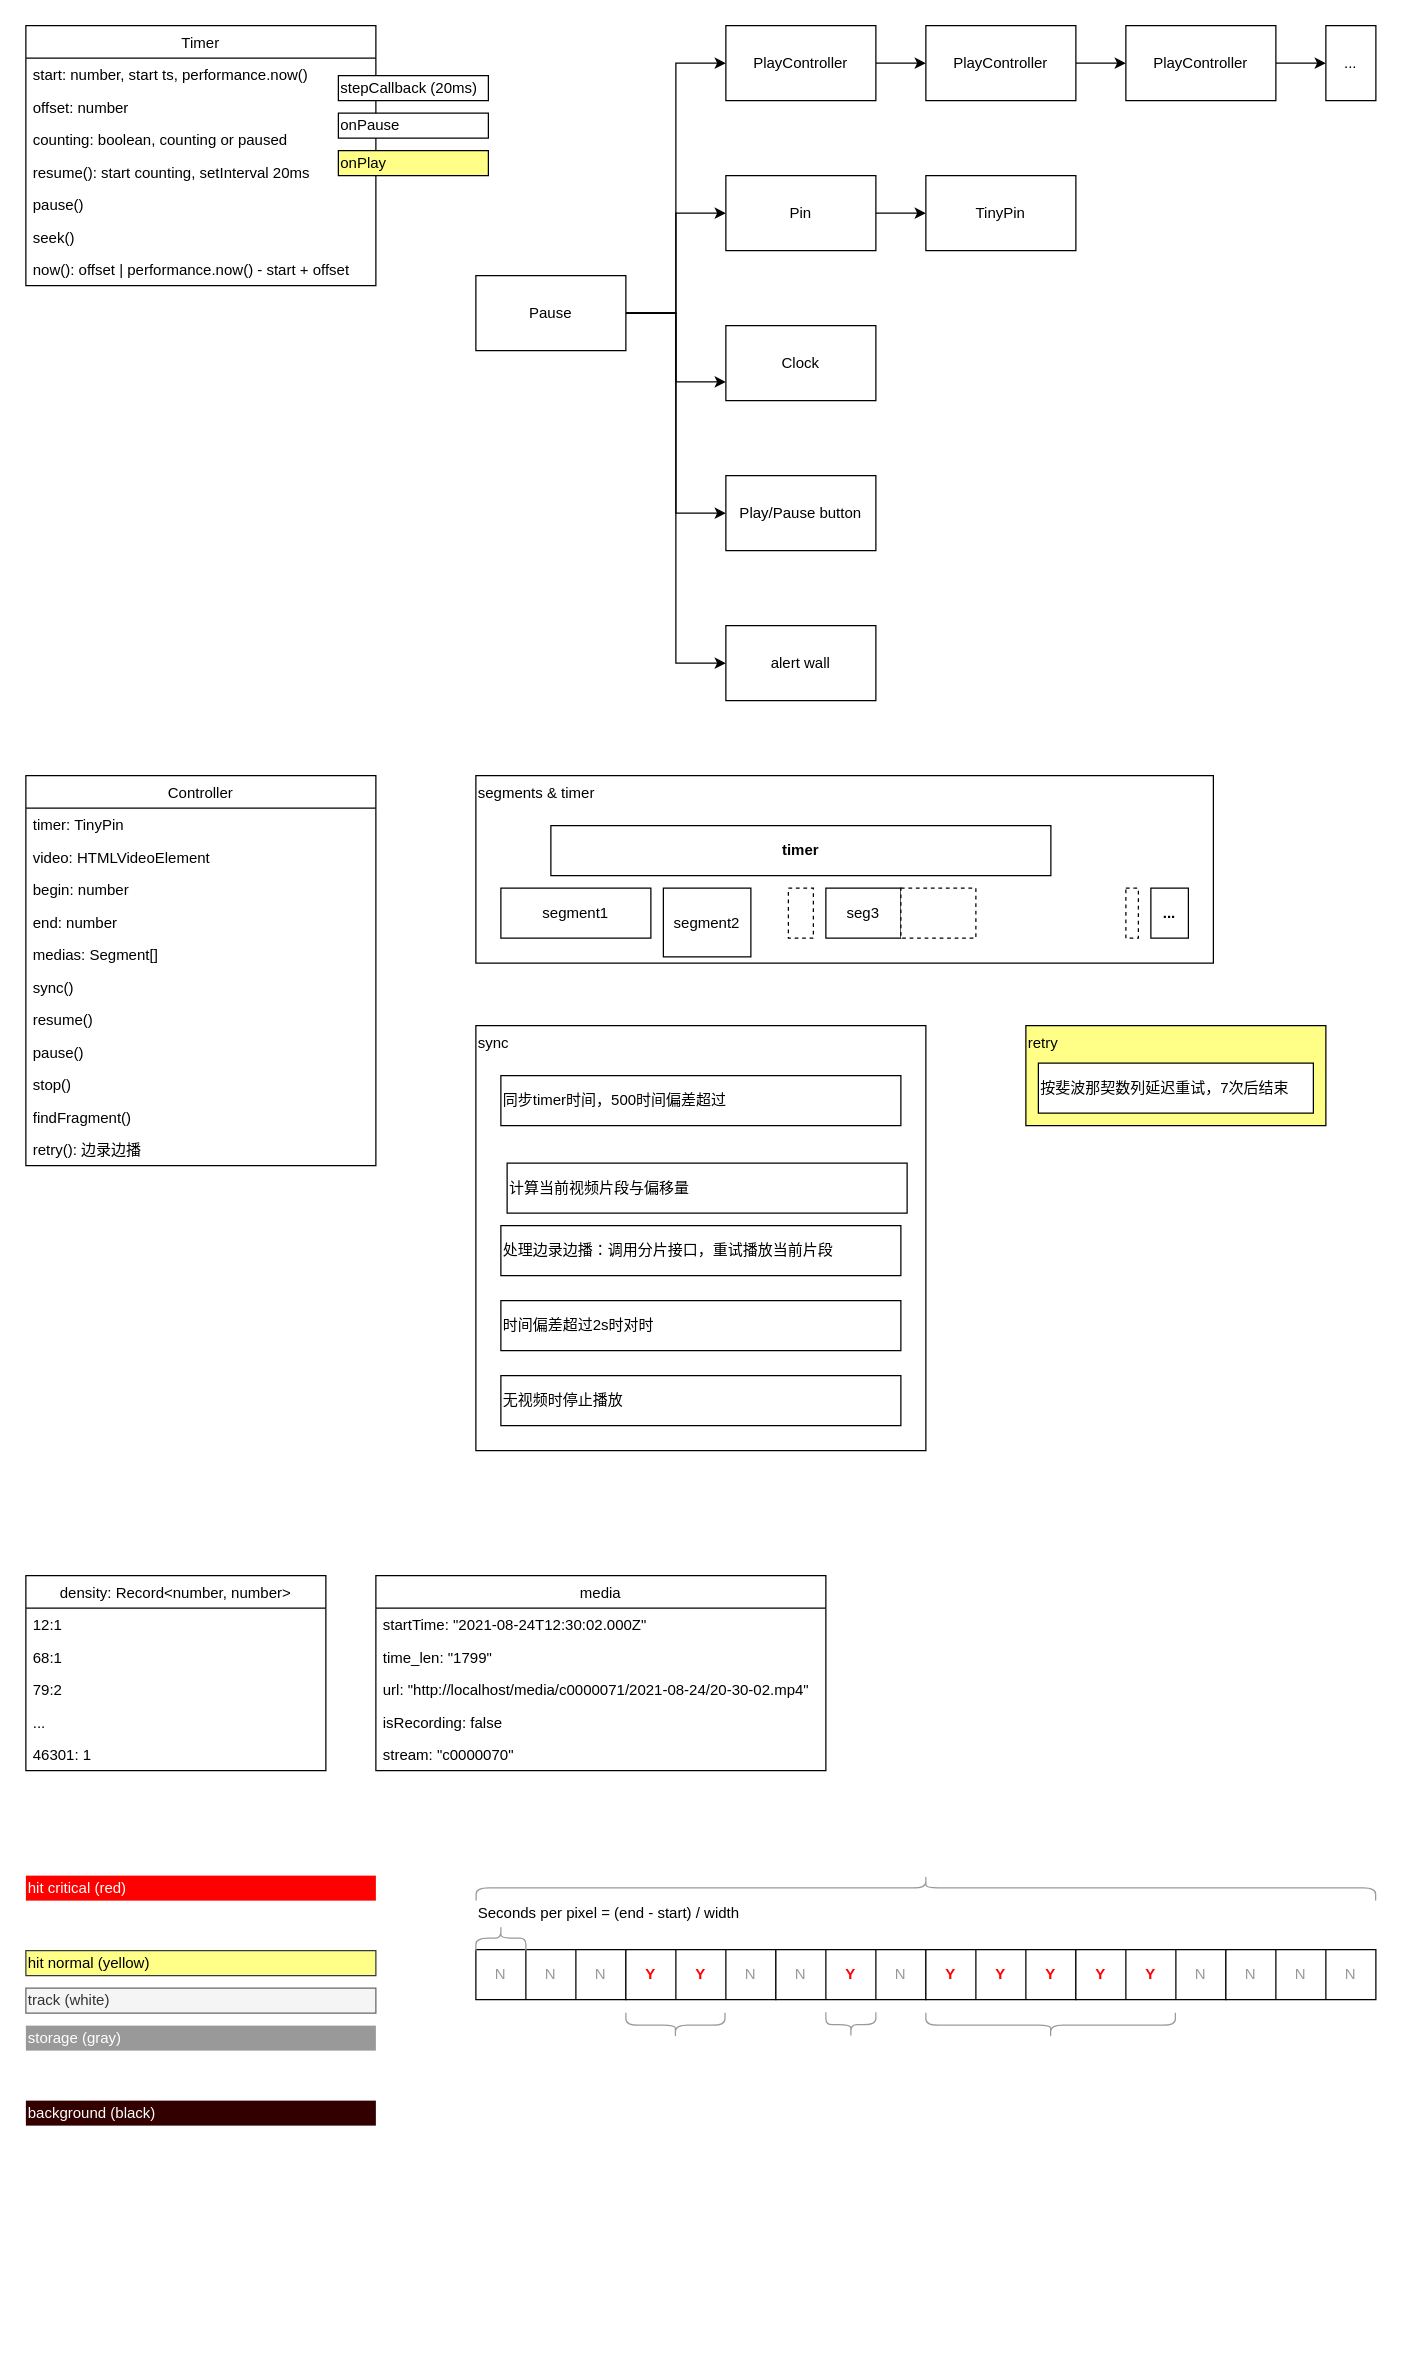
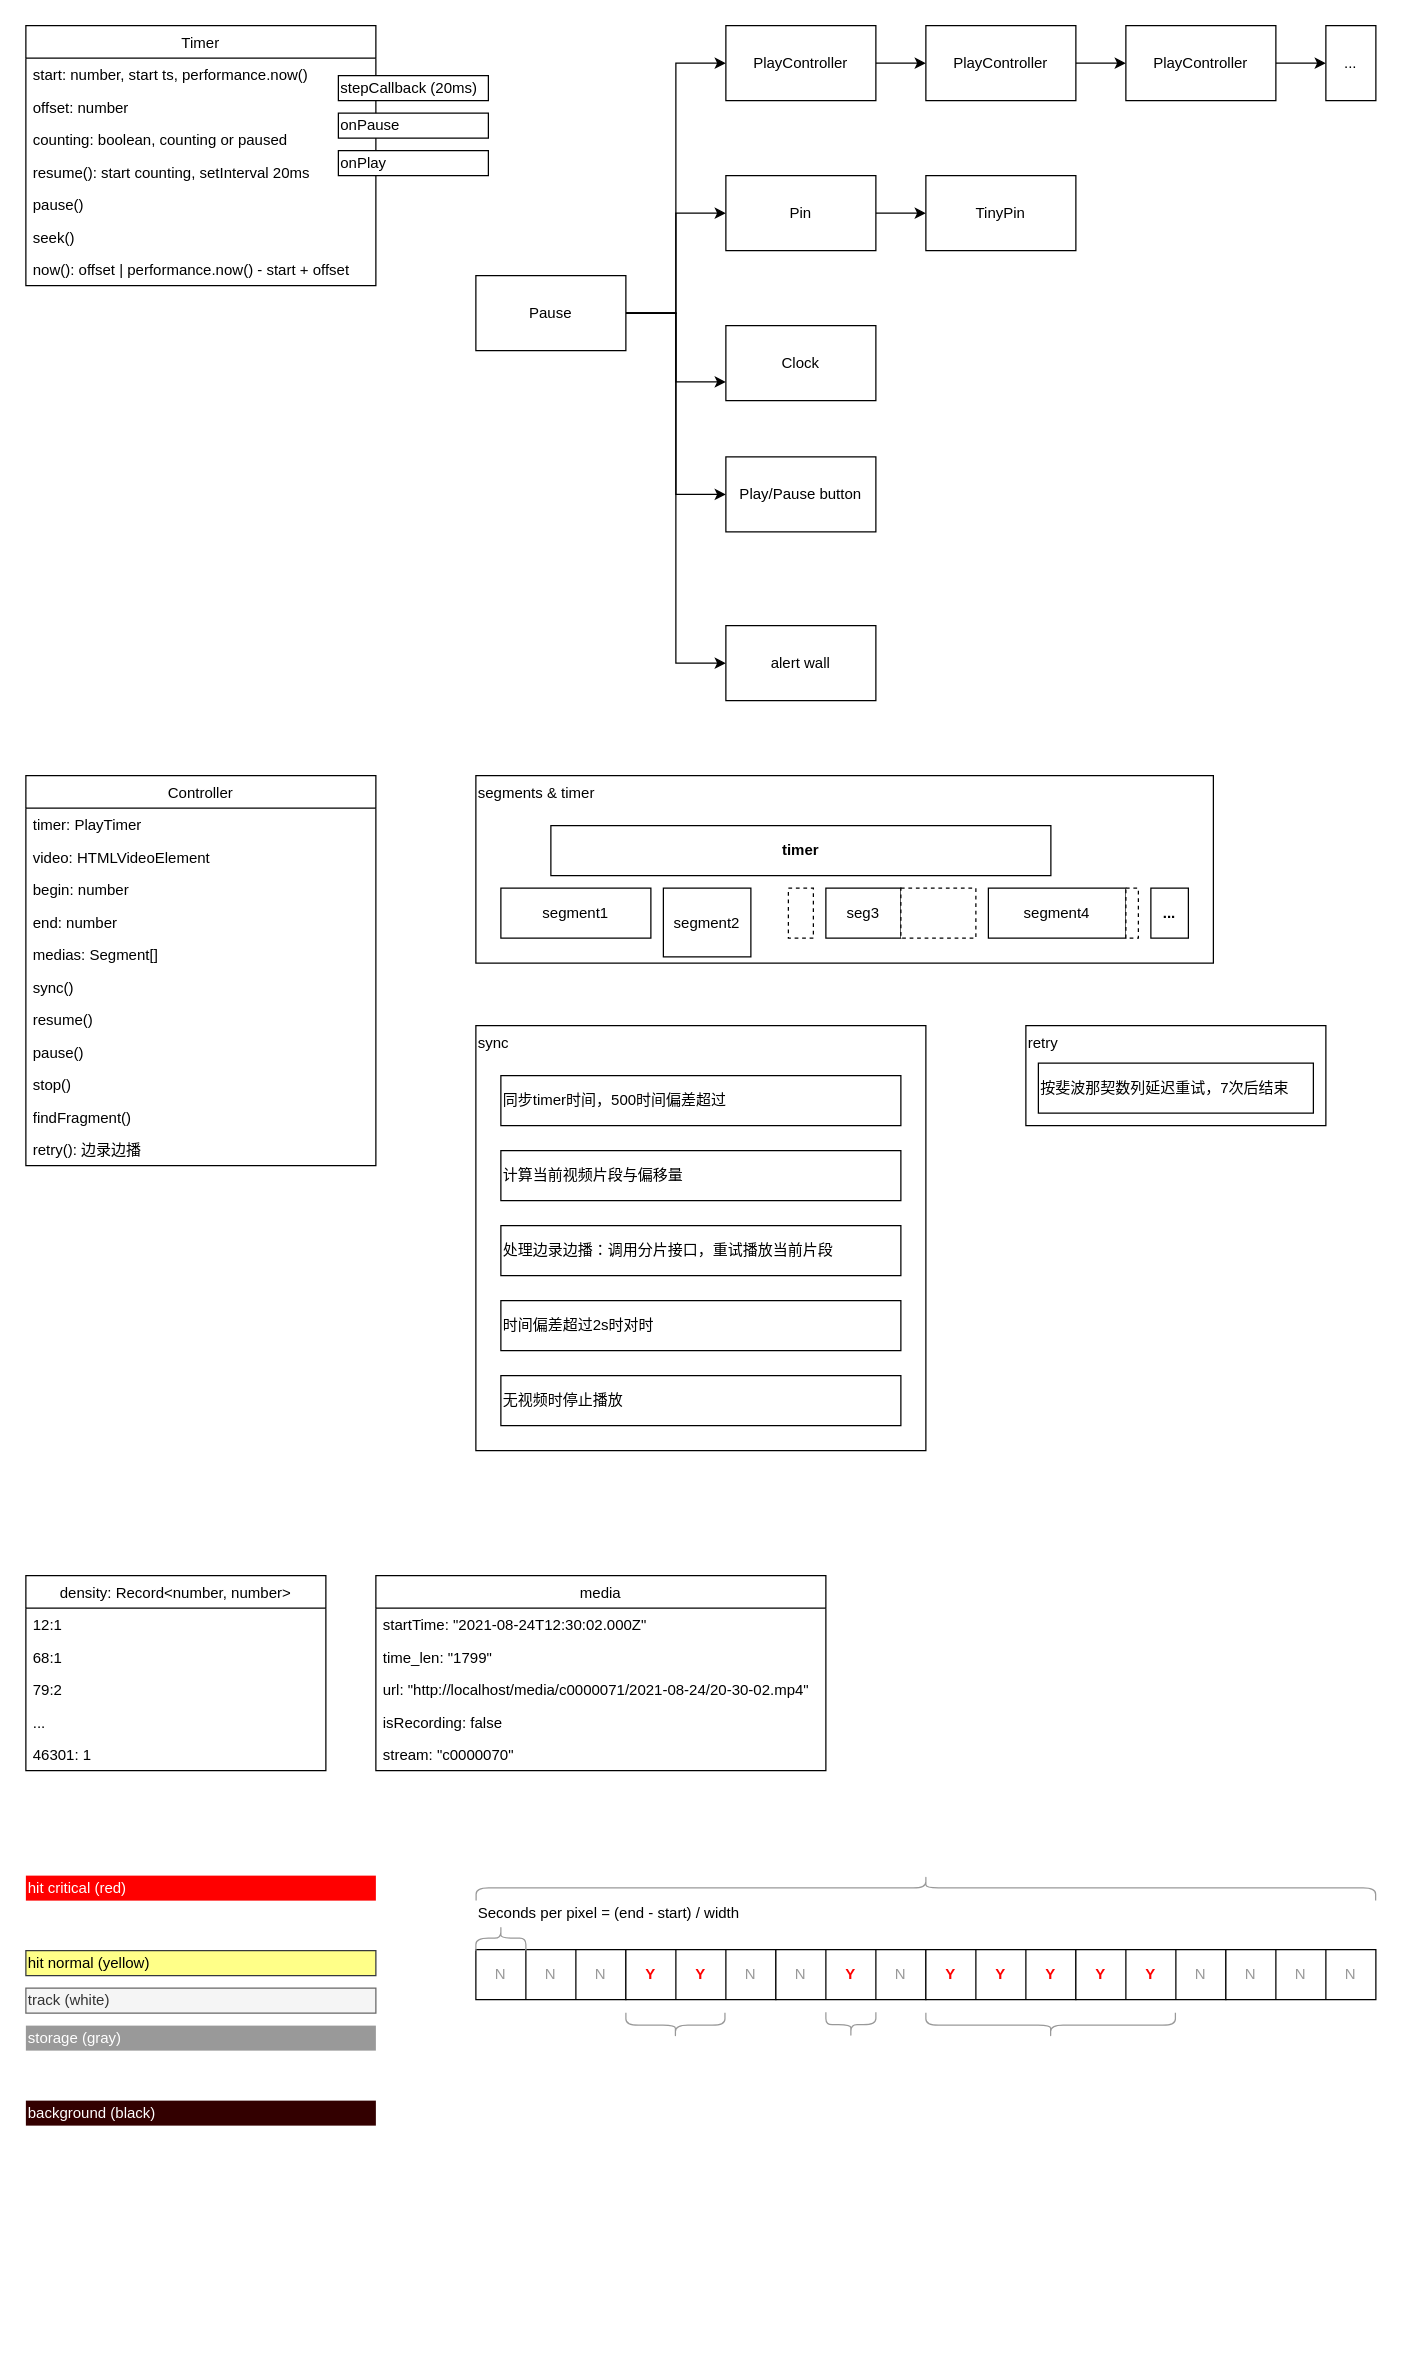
(413, 163) -> (413, 163)
(801, 513) -> (801, 494)
(82, 825) -> (90, 825)
none -> (1057, 913)
(1049, 1043) -> (1049, 1043)
(707, 1188) -> (701, 1176)
